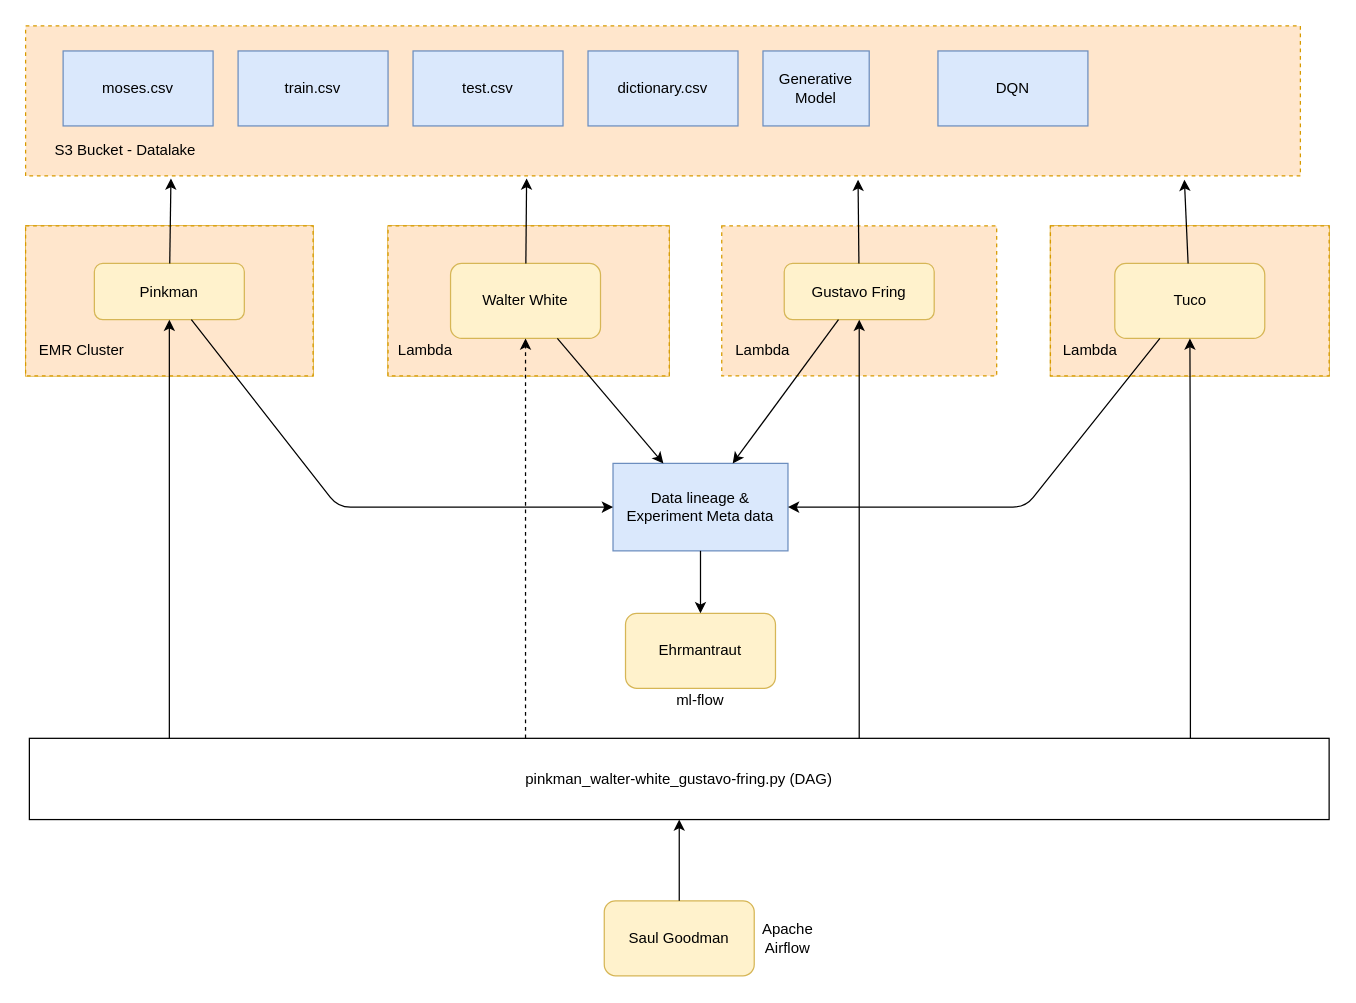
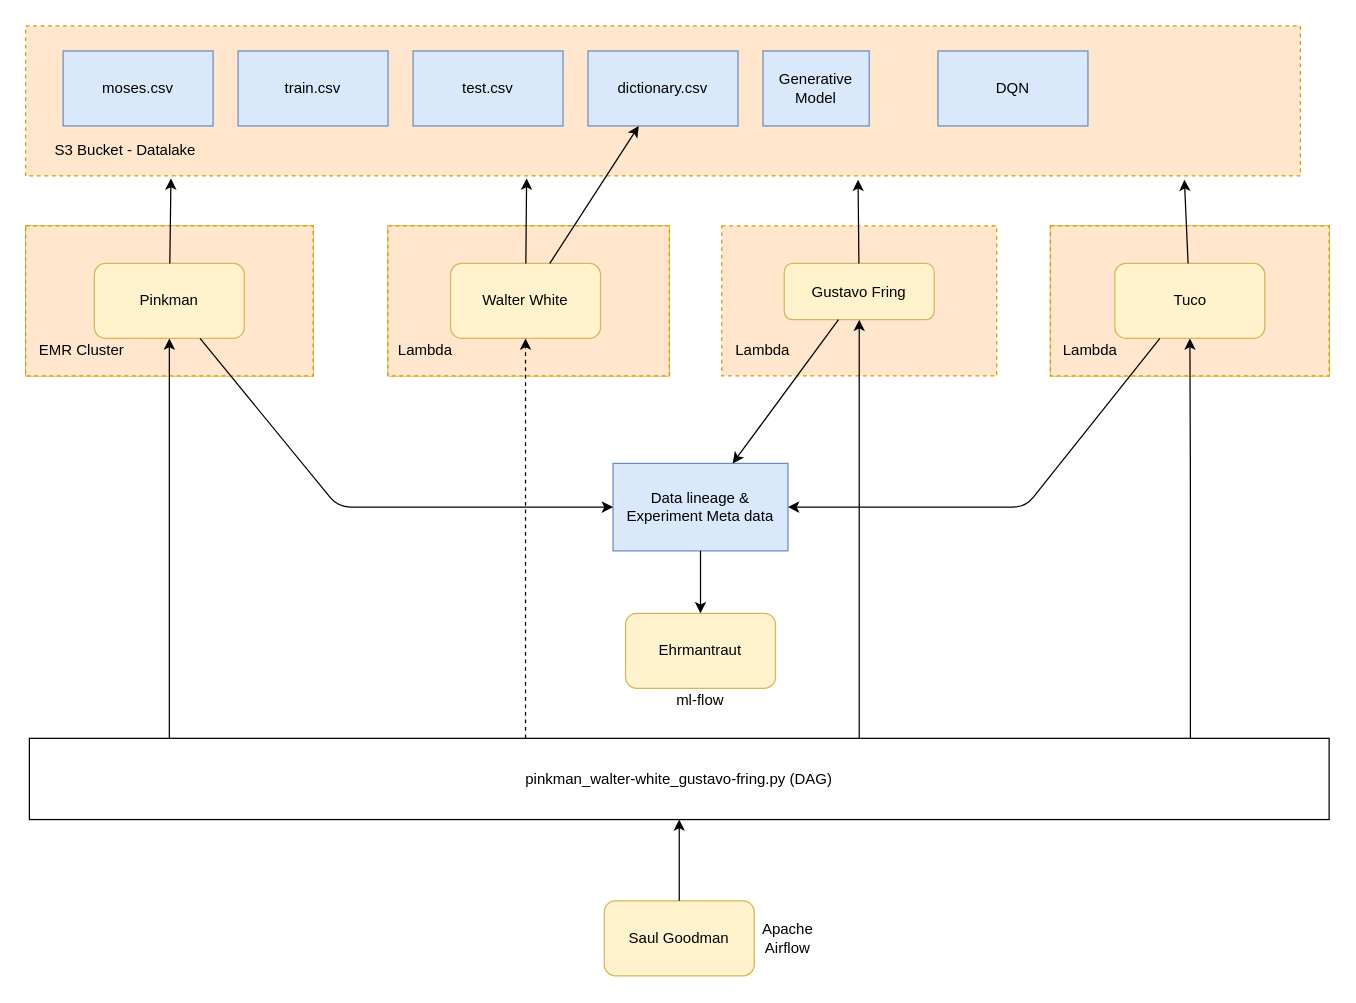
(169, 291) -> (169, 301)
(608, 397) -> (592, 198)
